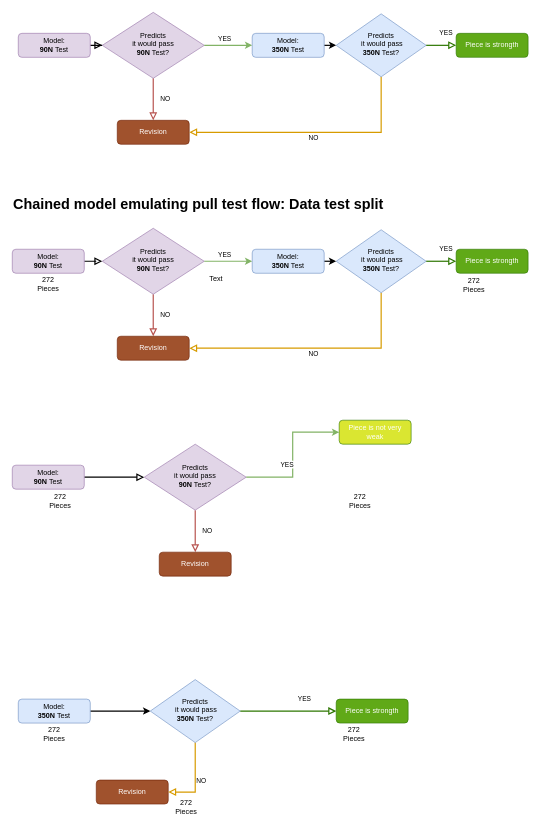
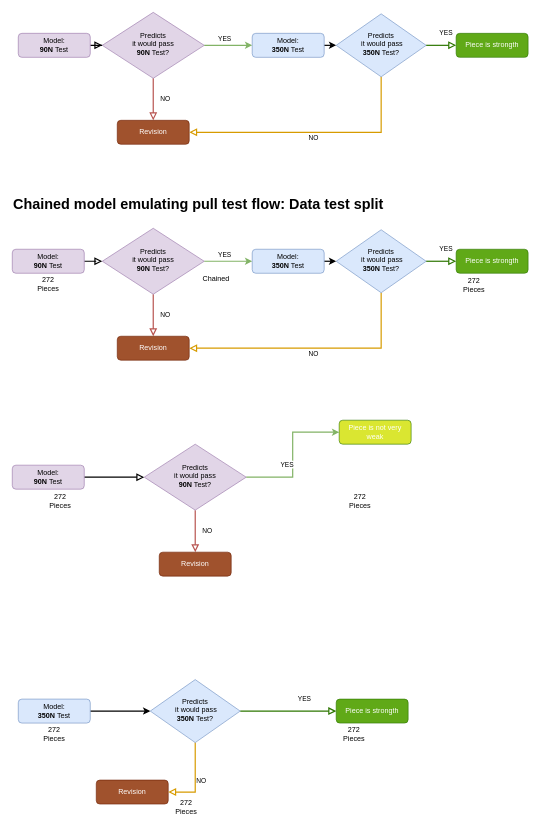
(216, 279) -> (216, 279)
